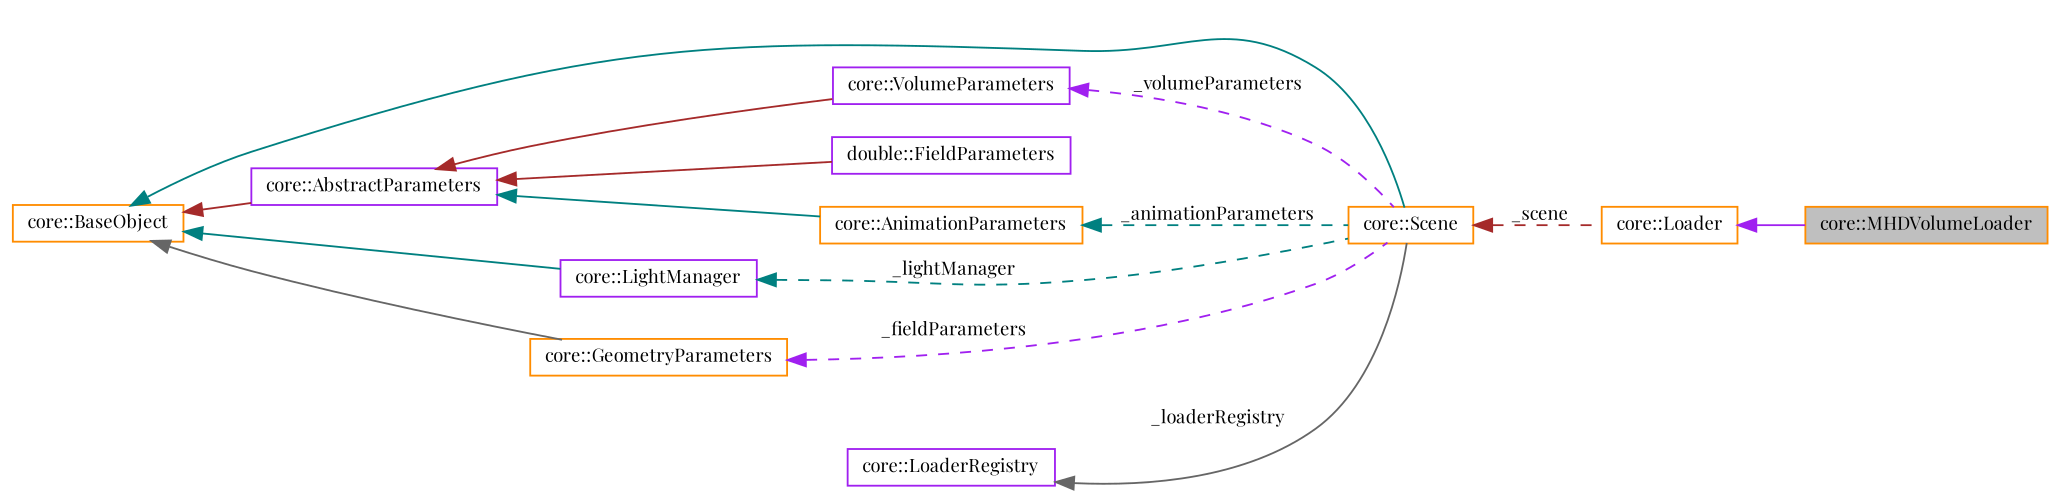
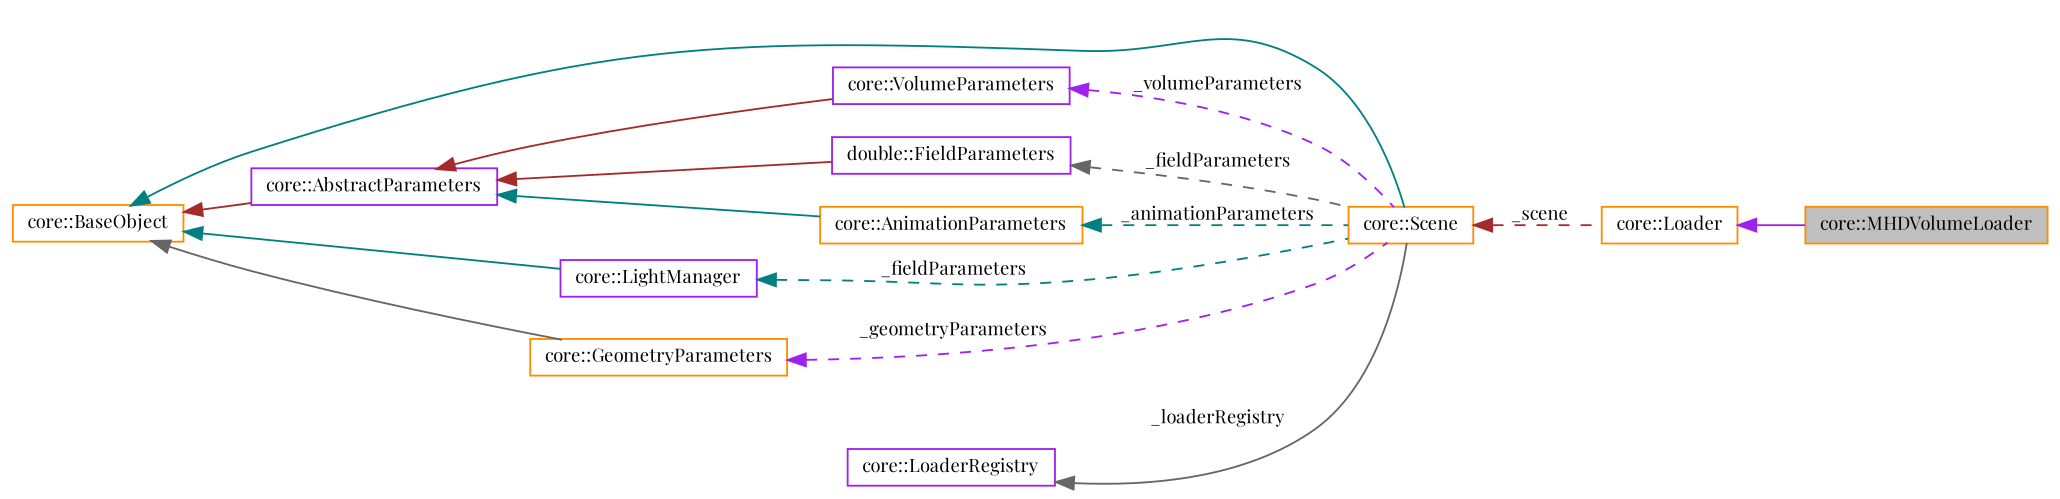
none -> (1221, 184)
(951, 270) -> (951, 270)
(951, 331) -> (951, 331)
